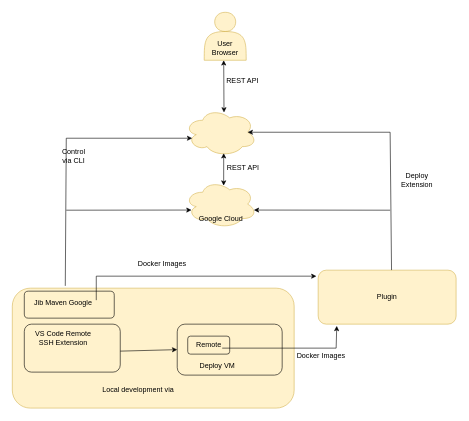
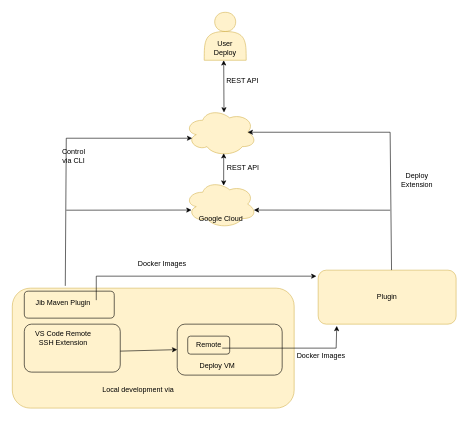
(225, 48) -> (225, 48)
(63, 303) -> (63, 303)
